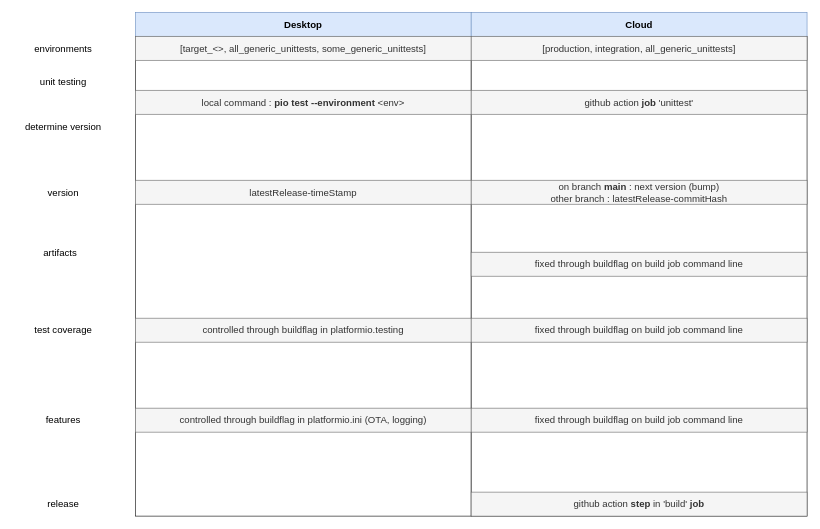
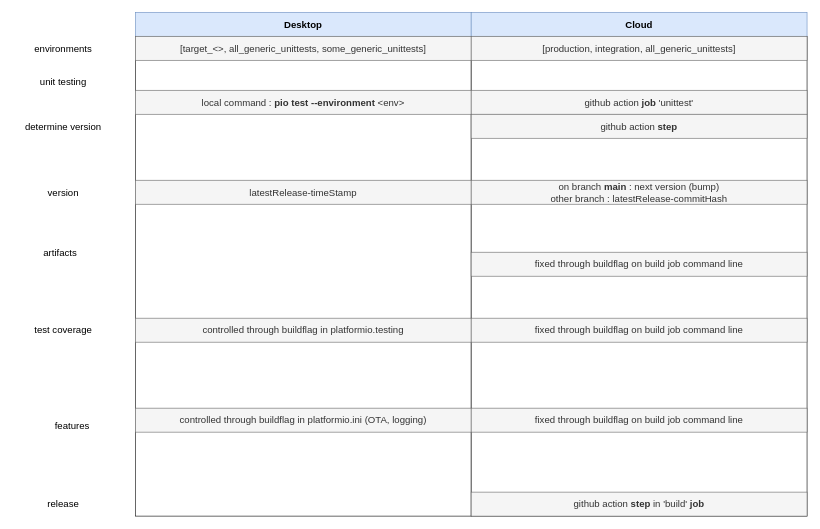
none -> (639, 126)
(63, 420) -> (72, 426)
